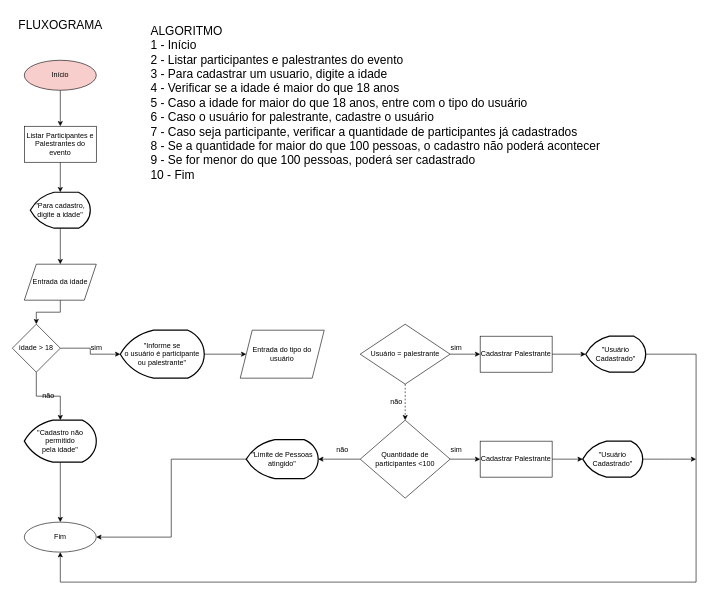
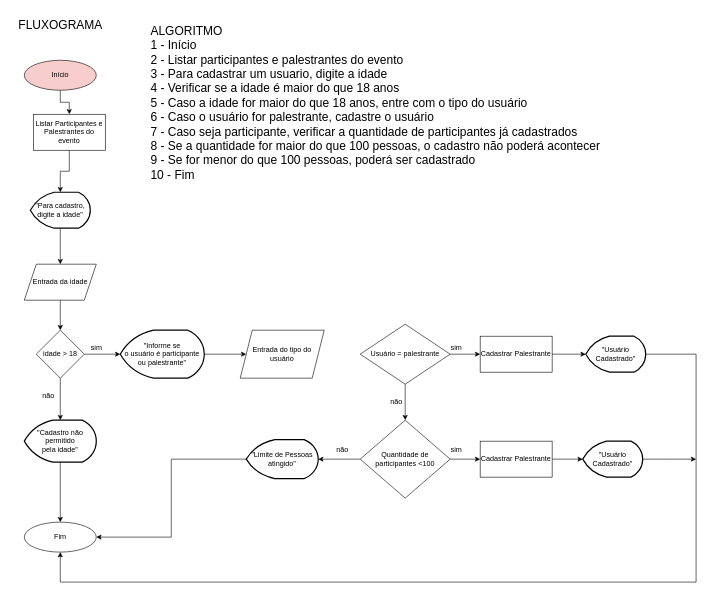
(60, 144) -> (69, 132)
(36, 348) -> (60, 354)
(405, 400) -> (405, 400)
